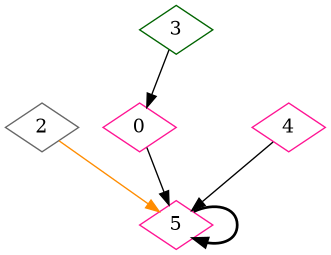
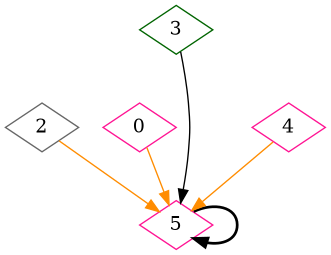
(160, 72) -> (190, 121)
(155, 170) -> (155, 170)
(238, 172) -> (238, 172)
